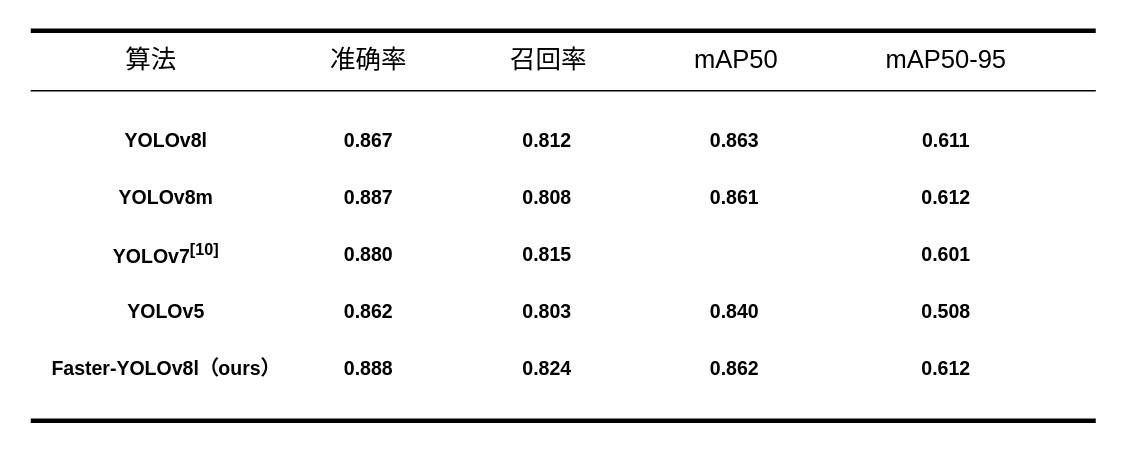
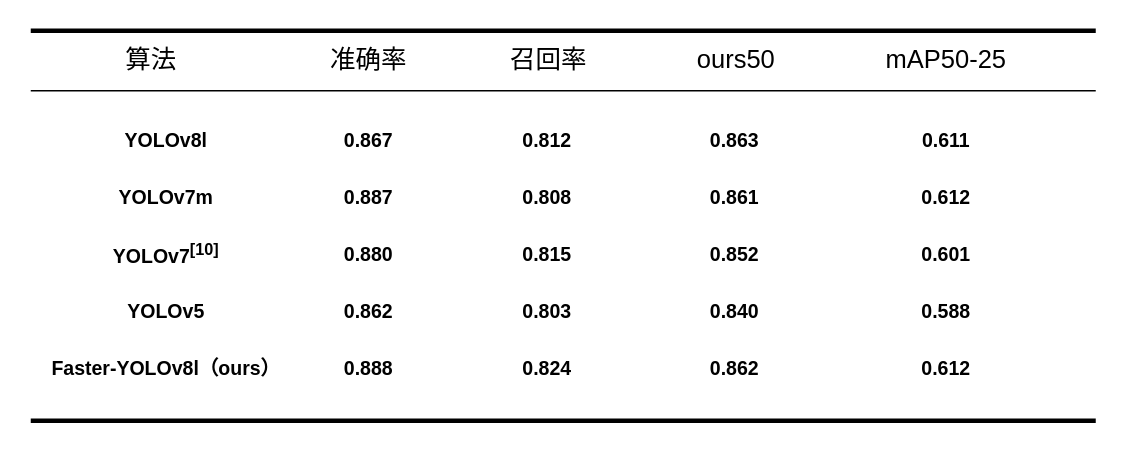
(737, 61) -> (737, 61)
(947, 61) -> (947, 61)
(167, 197) -> (167, 197)
none -> (734, 254)
(947, 311) -> (947, 311)
